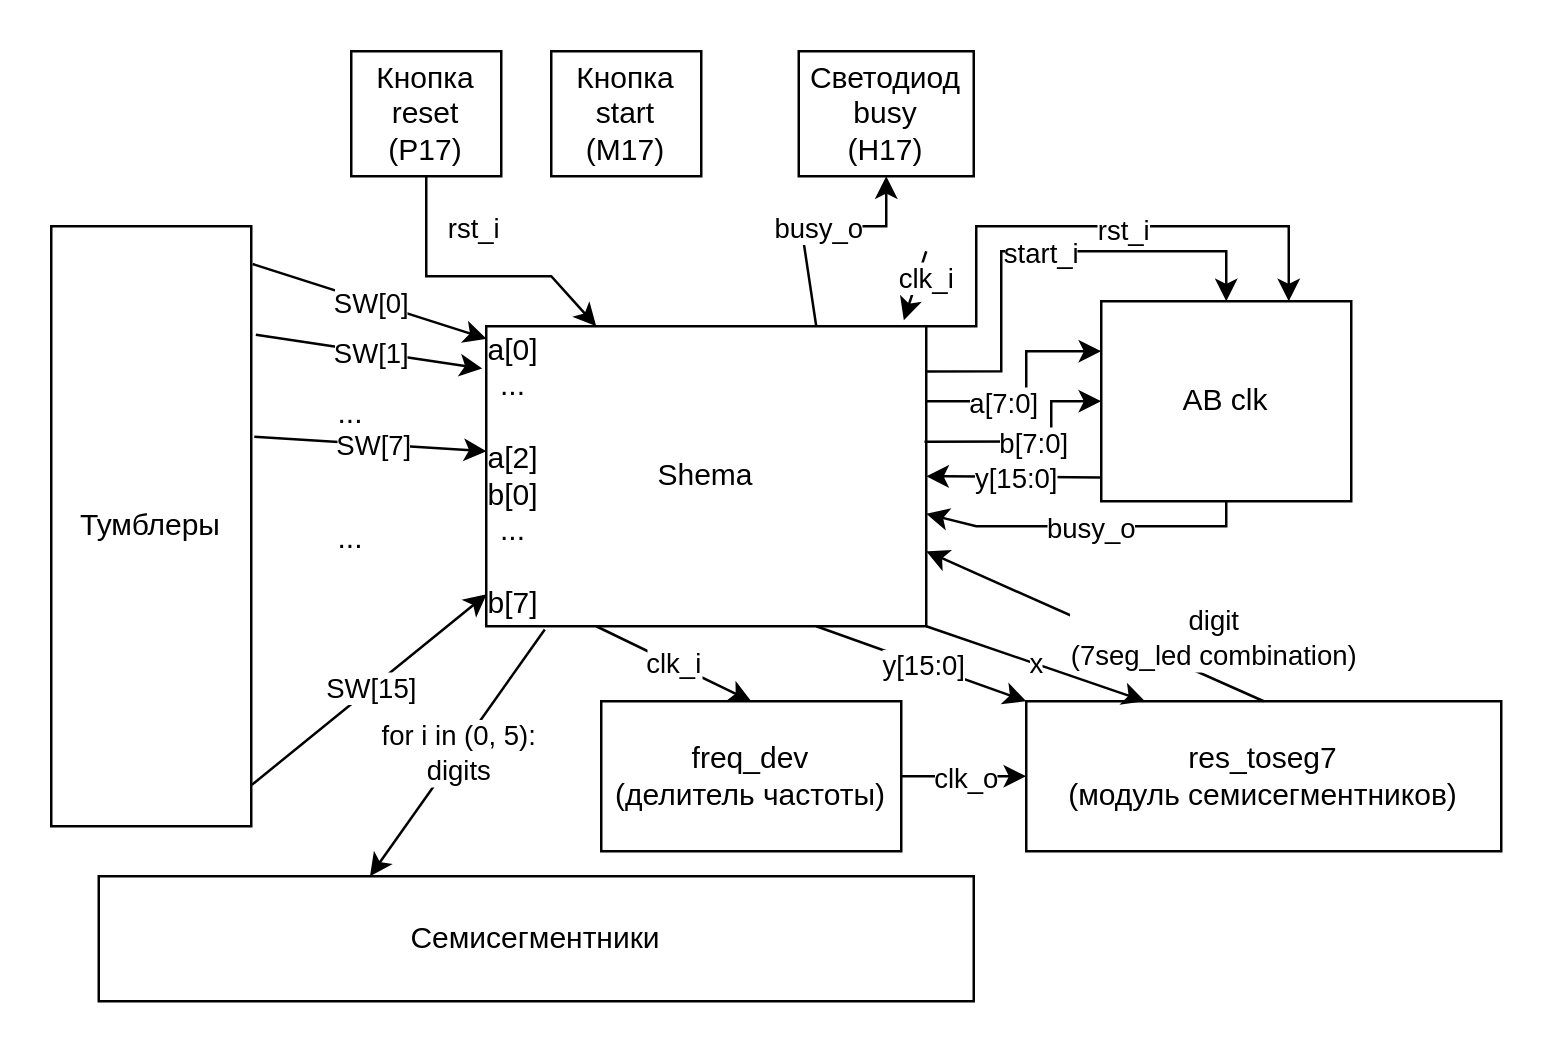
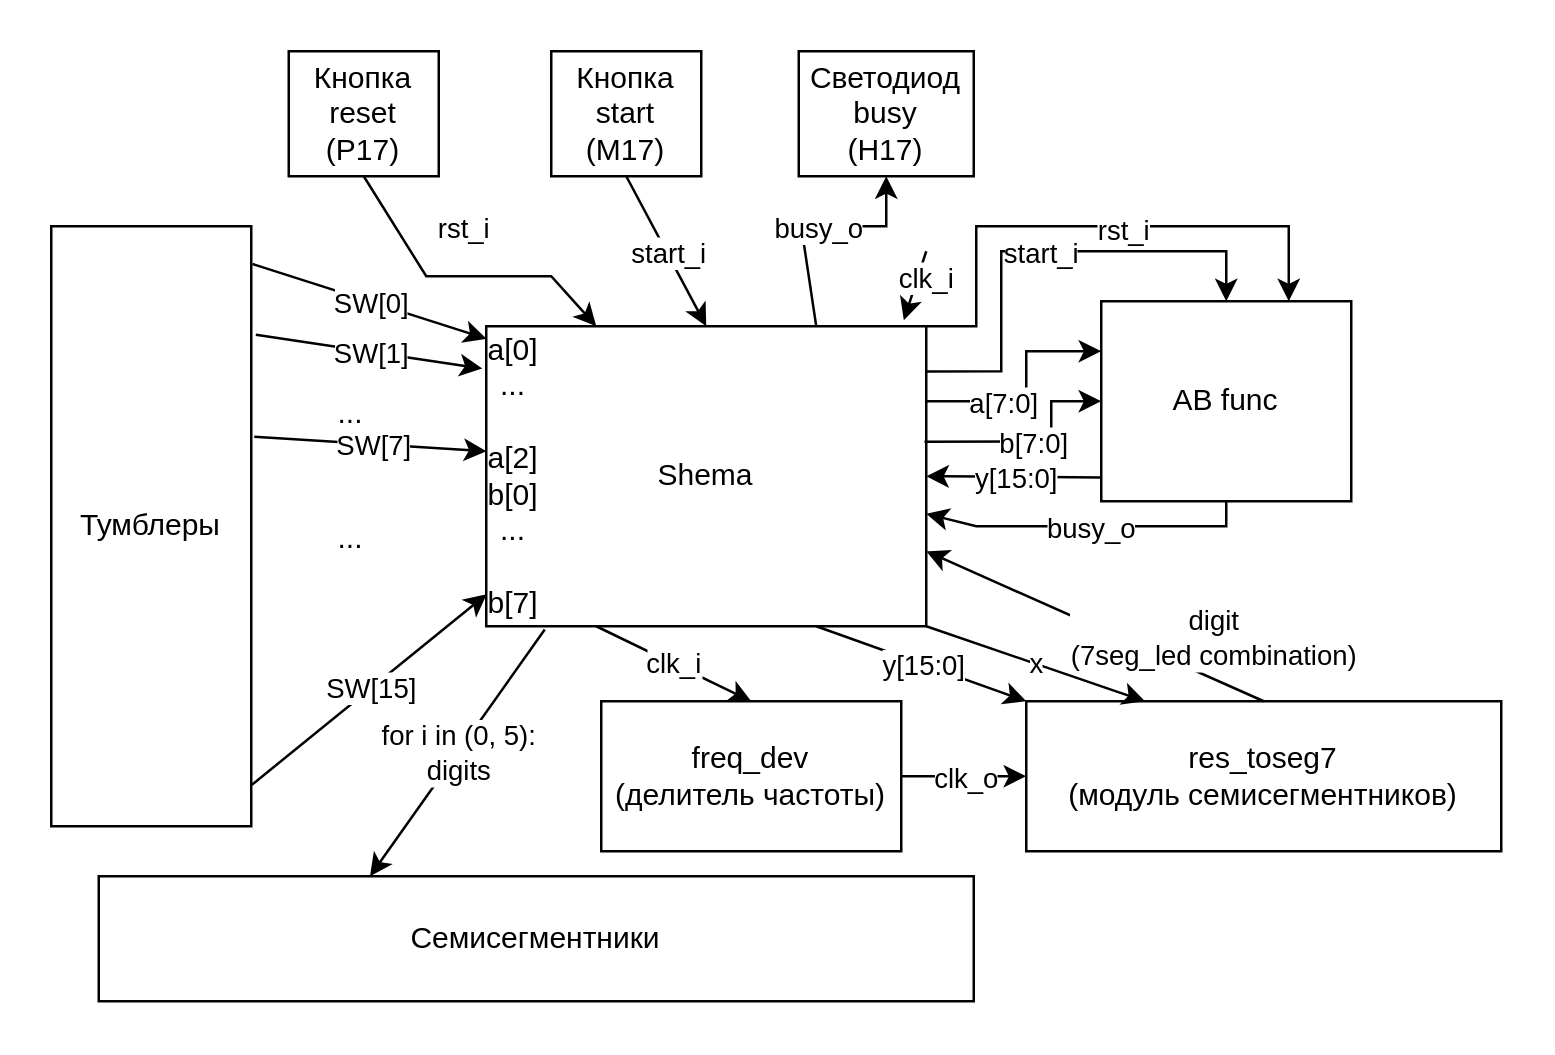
(426, 114) -> (364, 114)
none -> (681, 279)
(1226, 401) -> (1226, 401)
